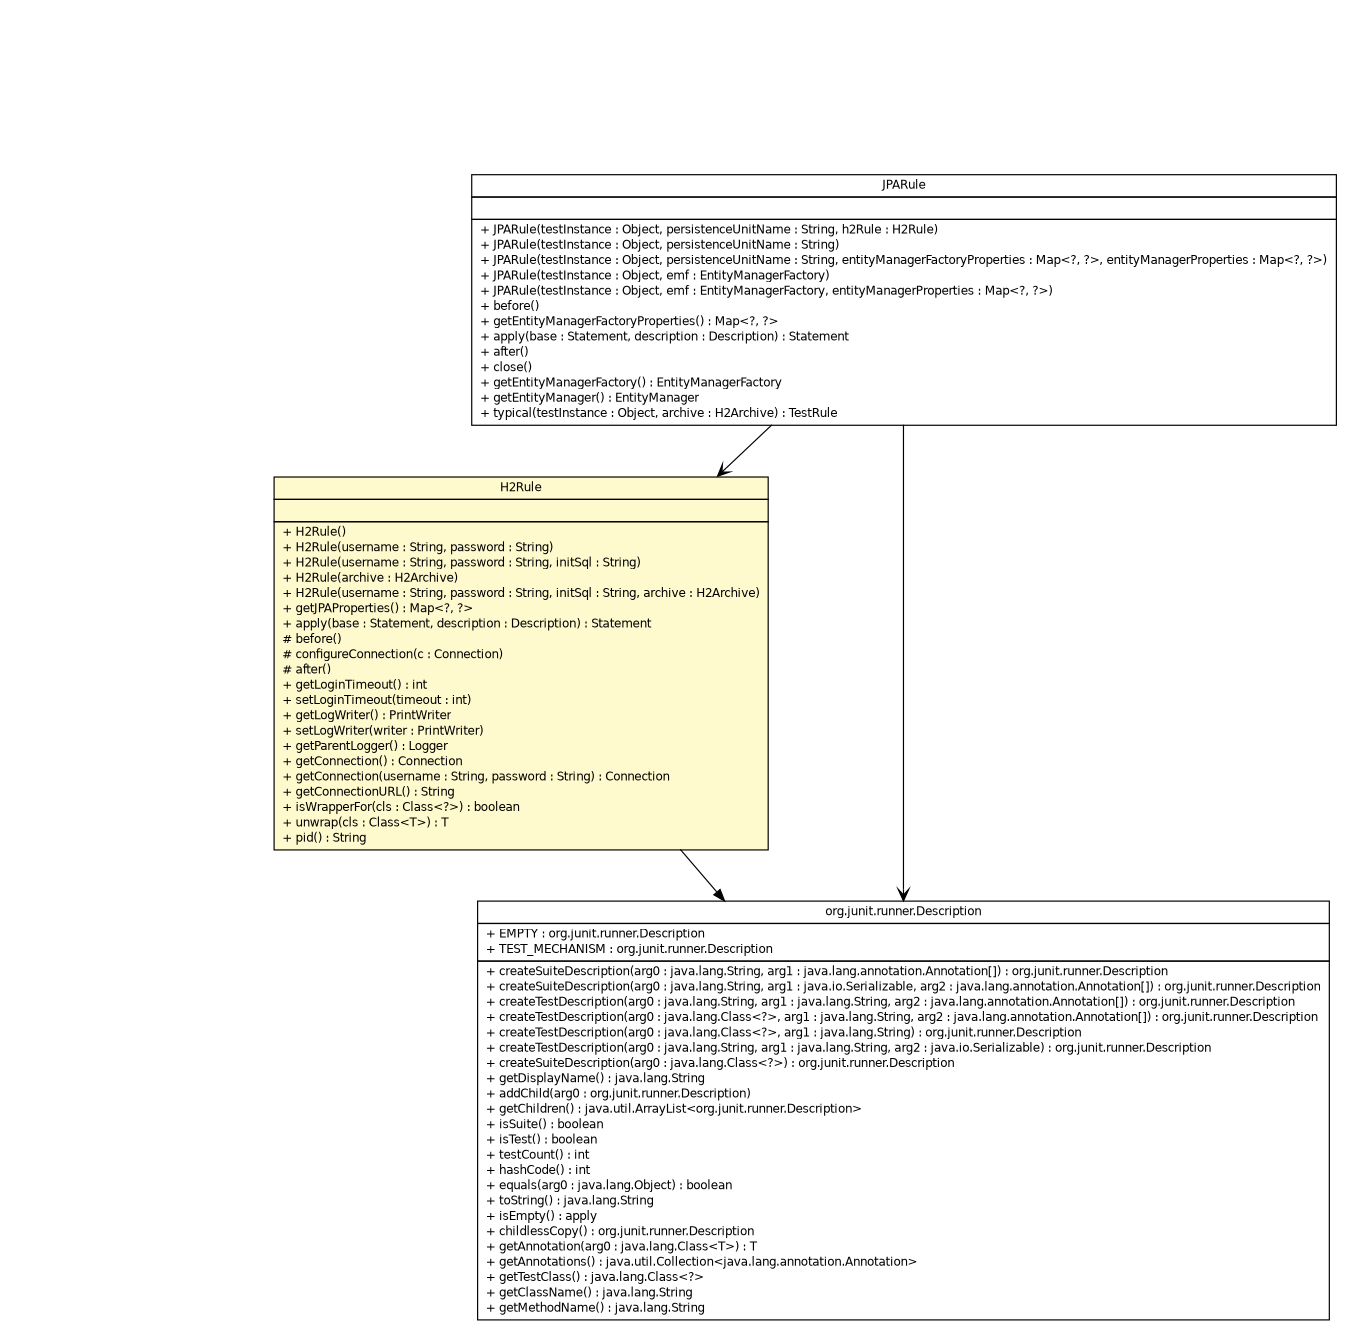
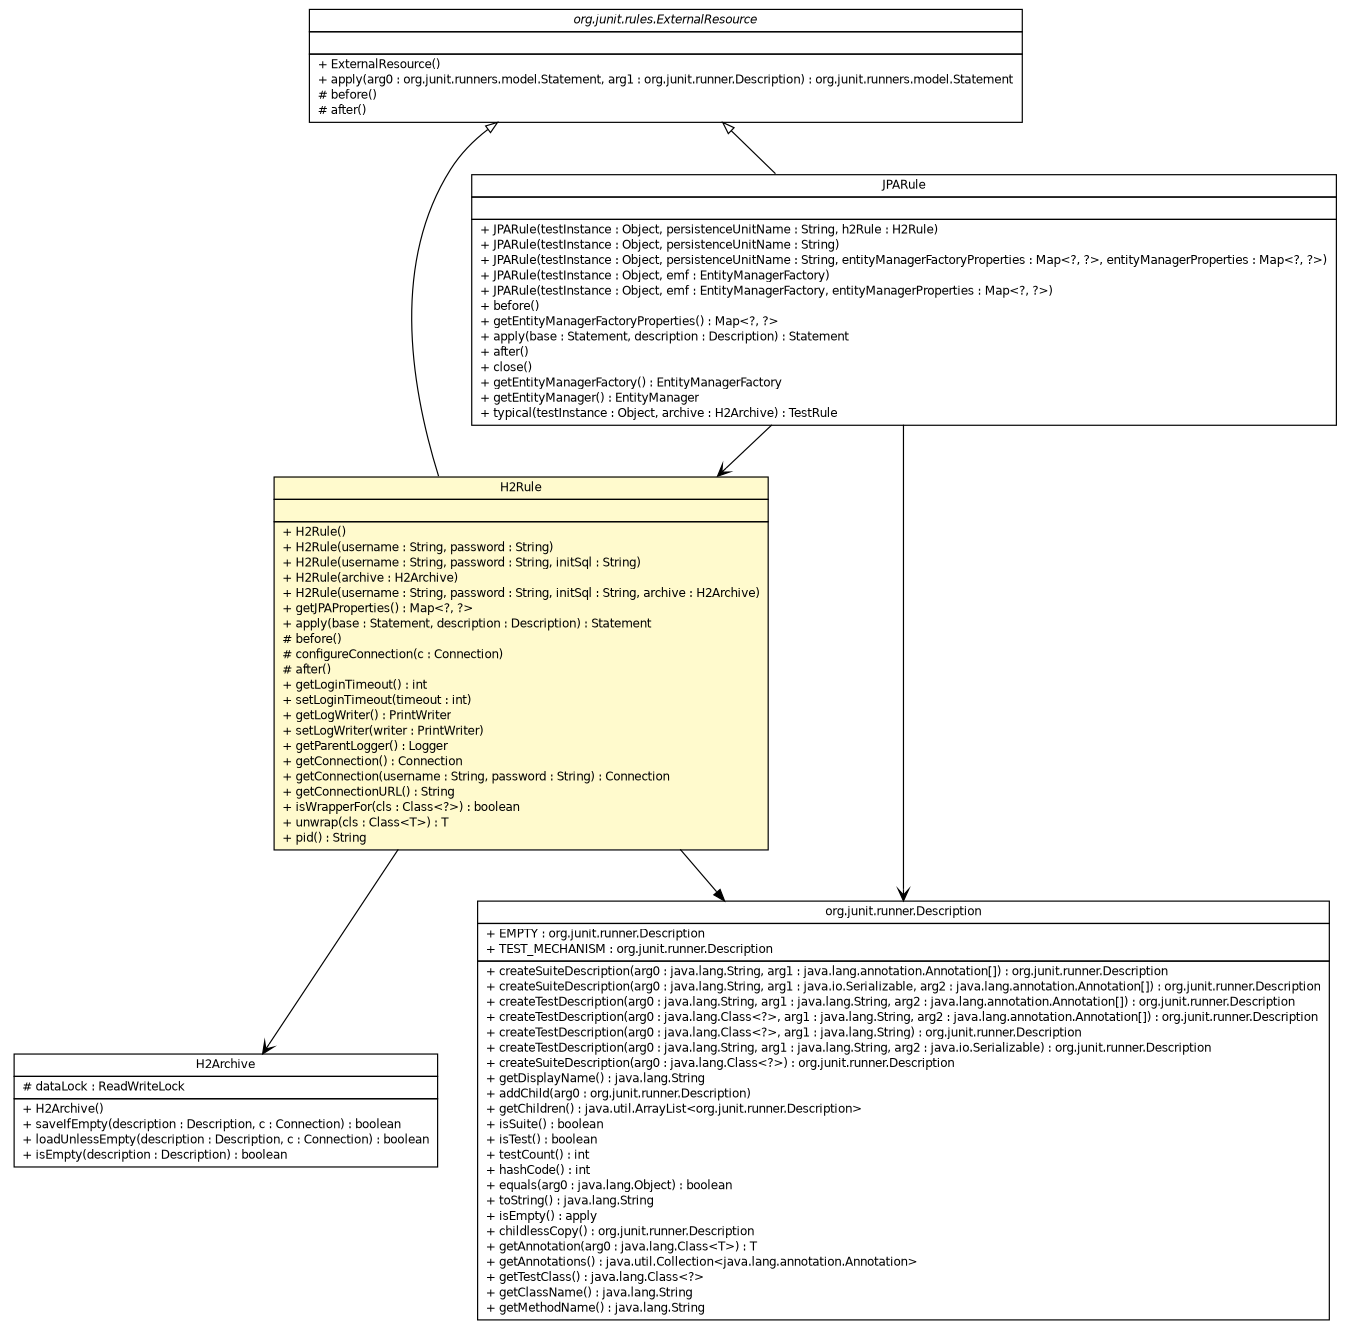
none -> (666, 66)
none -> (226, 1111)
